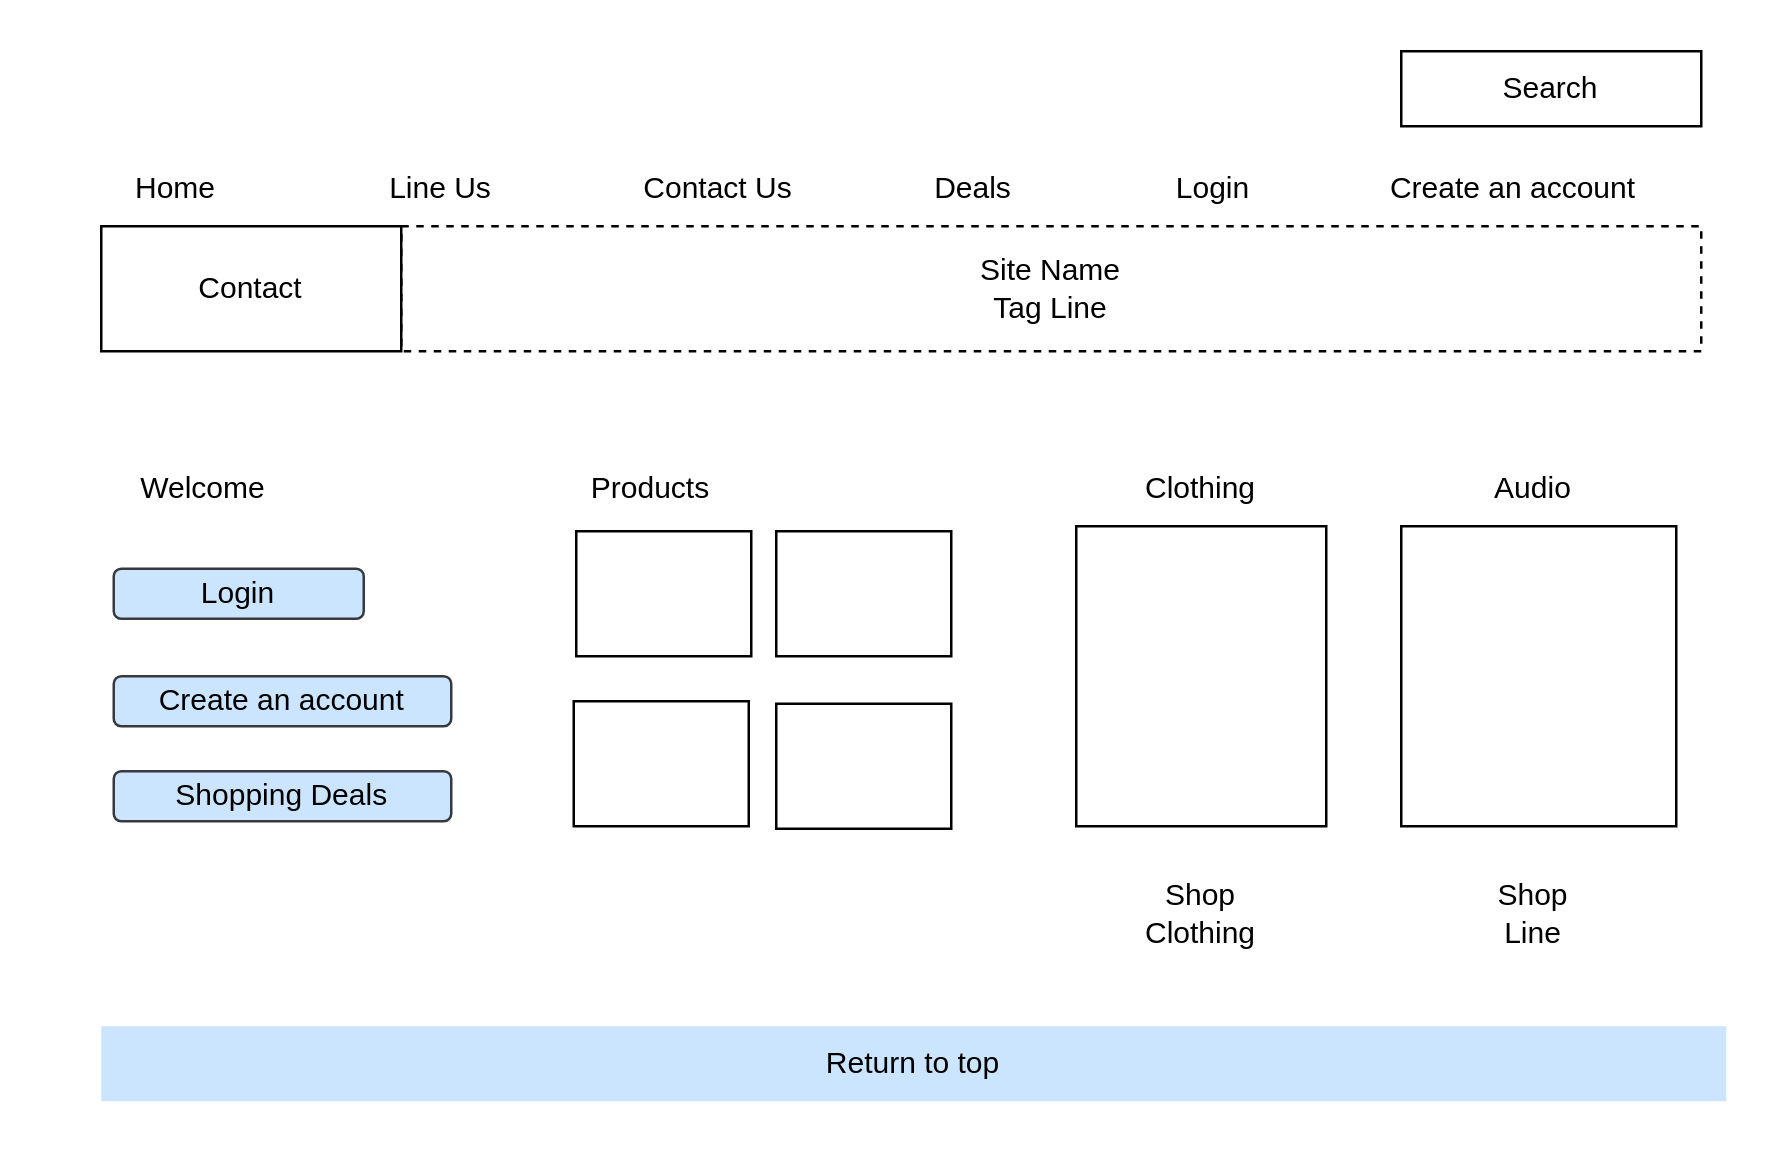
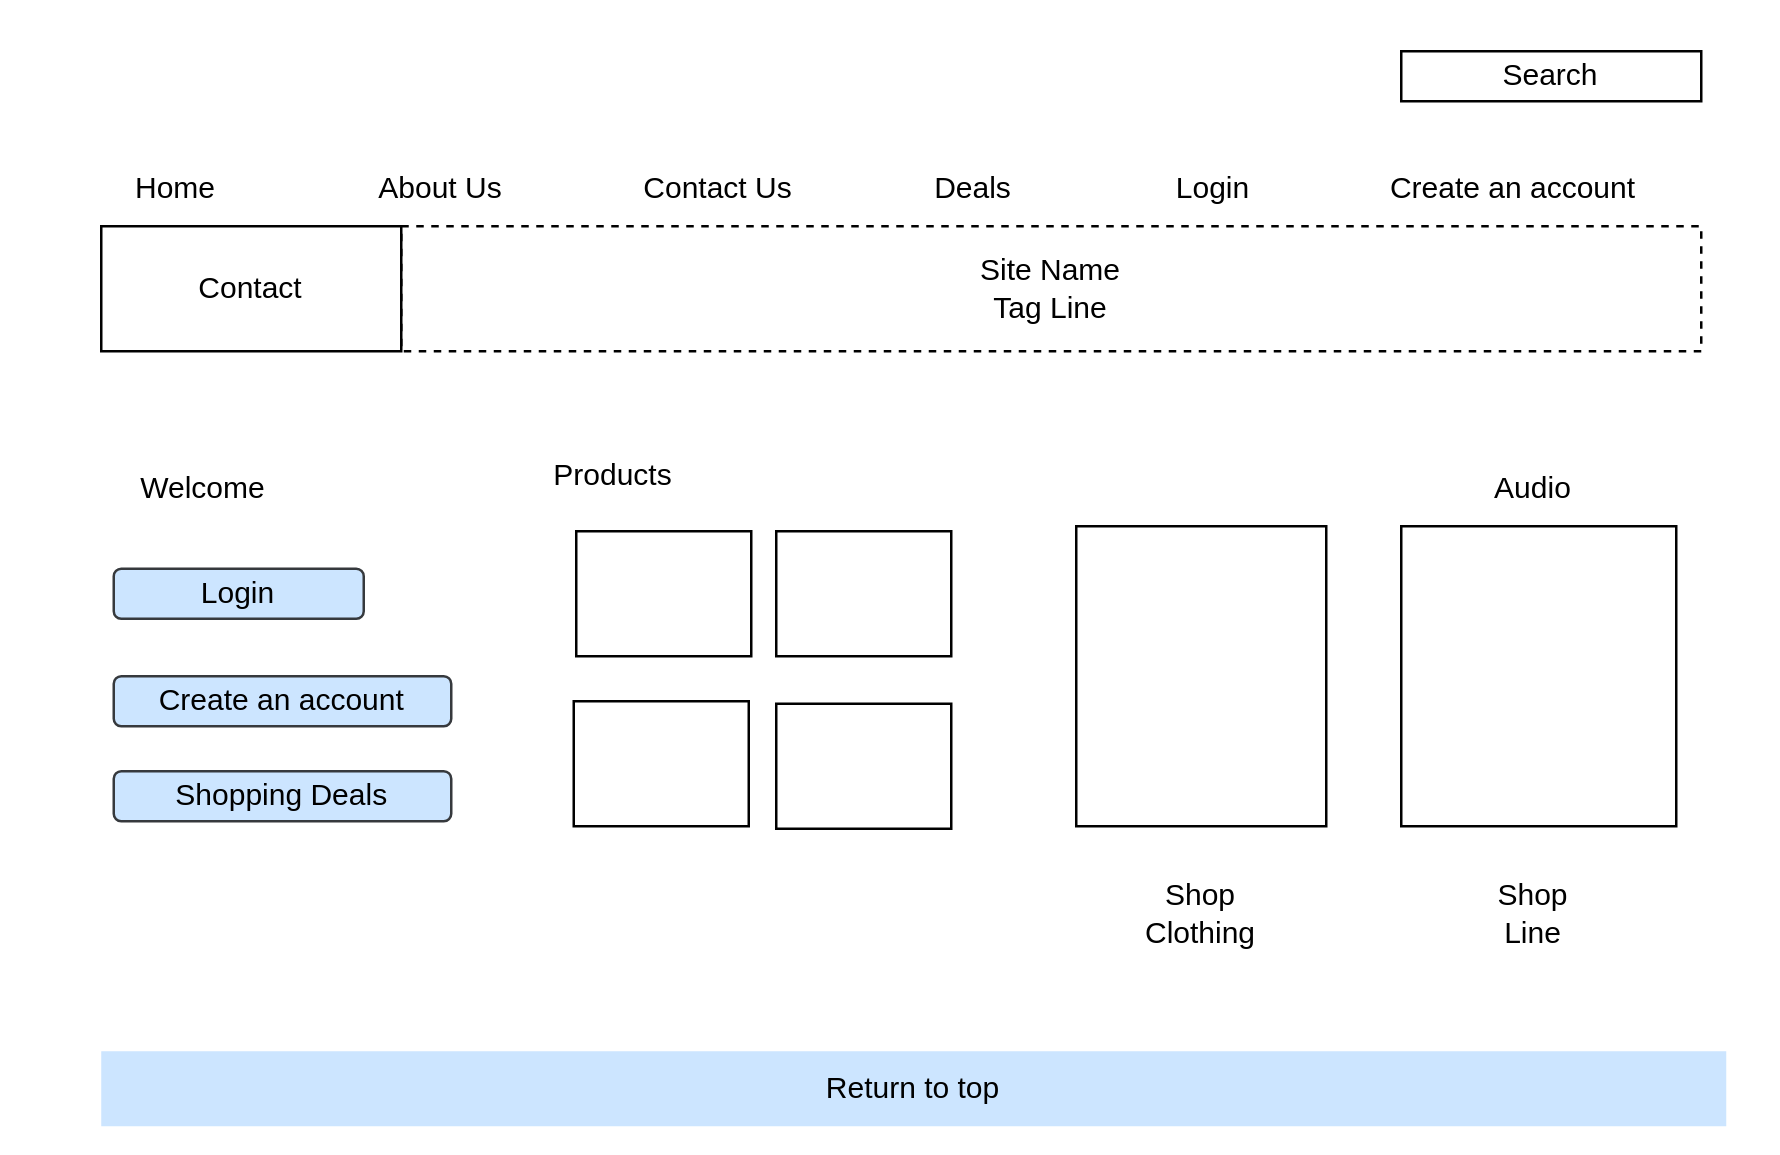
(1551, 89) -> (1551, 76)
(441, 189) -> (441, 189)
(651, 489) -> (614, 476)
(1201, 489) -> none
(914, 1064) -> (914, 1089)
